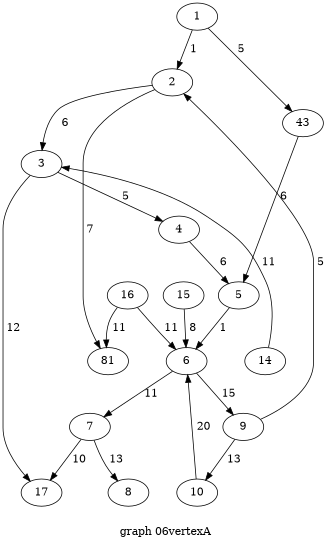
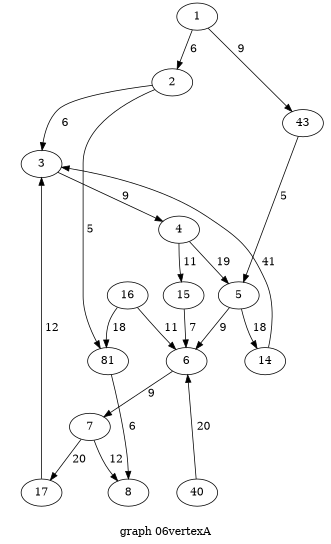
(194, 49) -> (194, 49)
(241, 49) -> (241, 49)
(126, 197) -> (126, 197)
(284, 197) -> (284, 197)
(90, 230) -> (90, 230)
none -> (179, 259)
(224, 263) -> (224, 263)
(269, 263) -> (269, 263)
(3, 324) -> (42, 332)
none -> (246, 326)
(119, 328) -> (119, 328)
(193, 328) -> (193, 328)
(223, 328) -> (223, 328)
(151, 394) -> (151, 394)
none -> (122, 423)
(243, 427) -> none
(79, 460) -> (79, 460)
(116, 460) -> (116, 460)
(197, 493) -> (197, 493)
